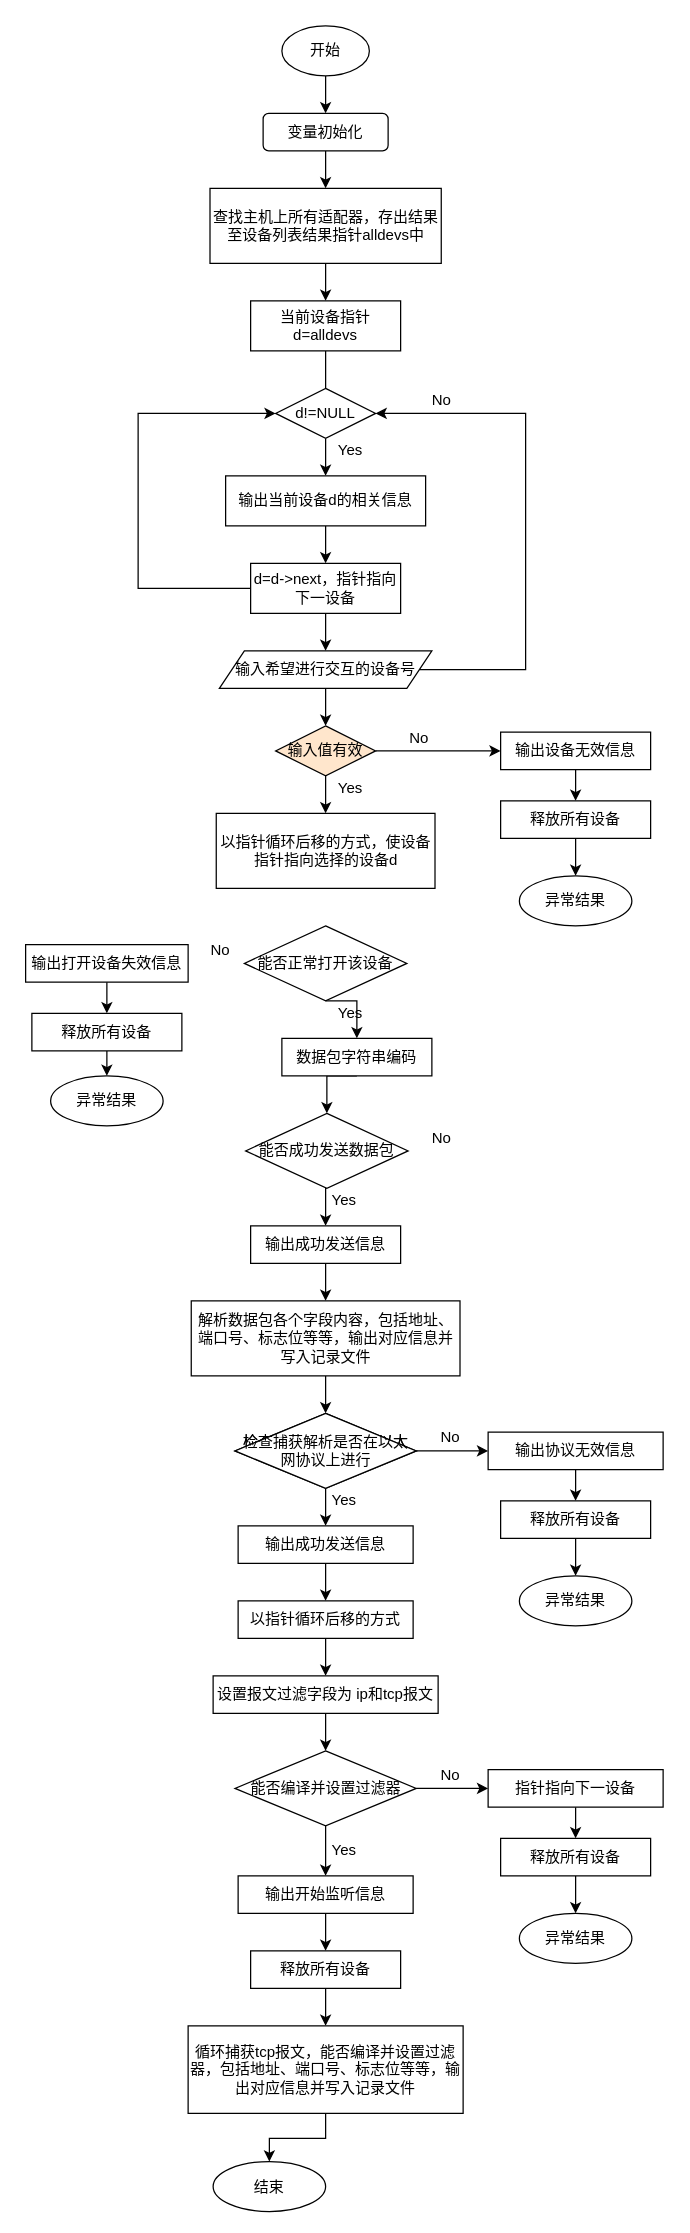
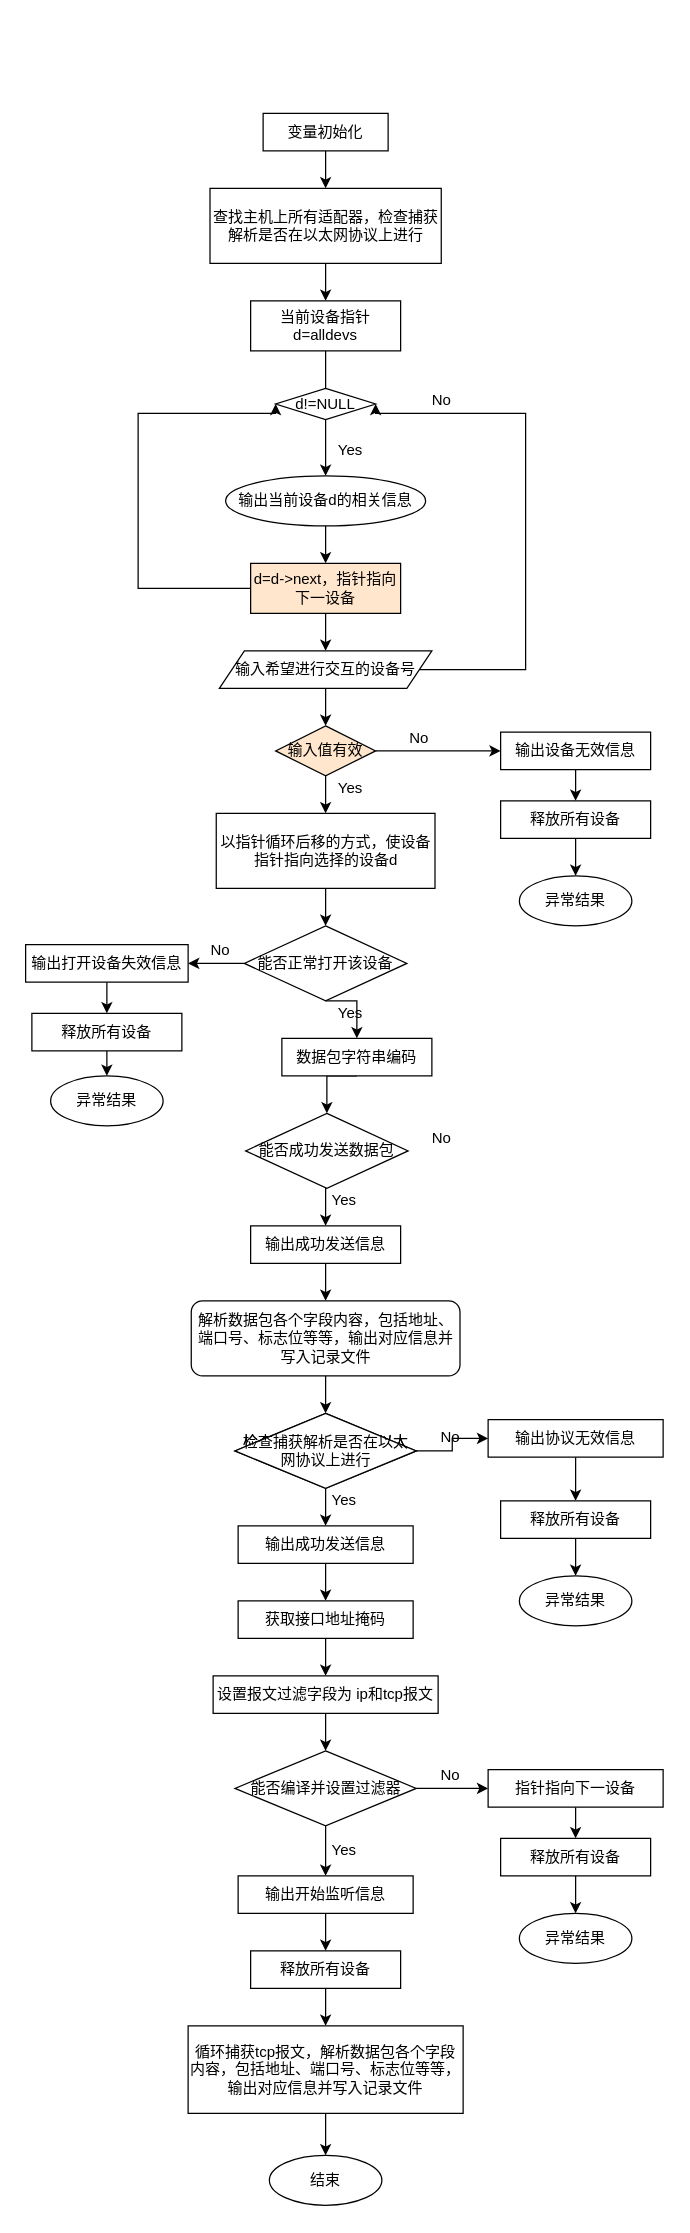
(326, 51) -> none
(326, 90) -> none
(326, 132) -> (326, 132)
(326, 226) -> (326, 226)
(326, 413) -> (326, 404)
(326, 501) -> (326, 501)
(326, 588) -> (326, 588)
none -> (326, 902)
none -> (220, 963)
(326, 1338) -> (326, 1338)
(576, 1451) -> (576, 1438)
(326, 1619) -> (326, 1619)
(326, 2069) -> (326, 2069)
(269, 2186) -> (326, 2180)
